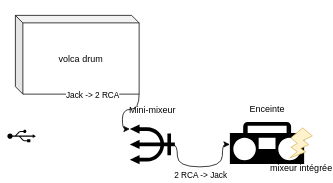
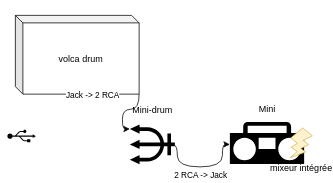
(267, 109) -> (267, 109)
(153, 111) -> (153, 111)
